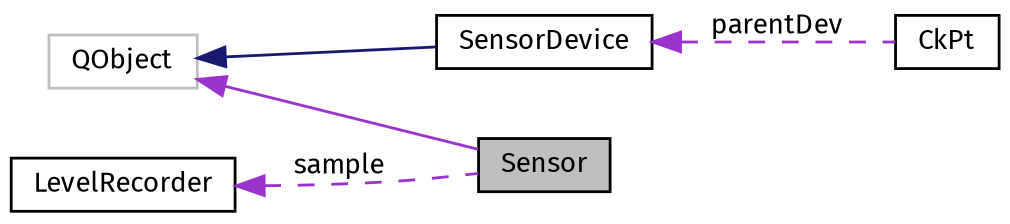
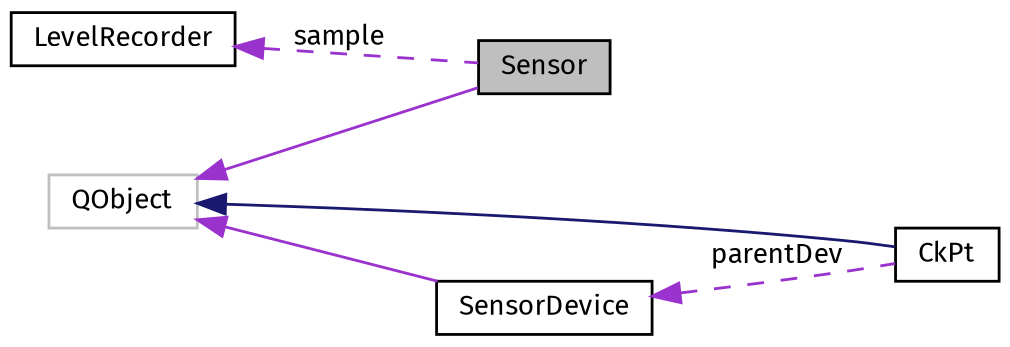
(331, 52) -> (331, 254)
none -> (561, 219)
